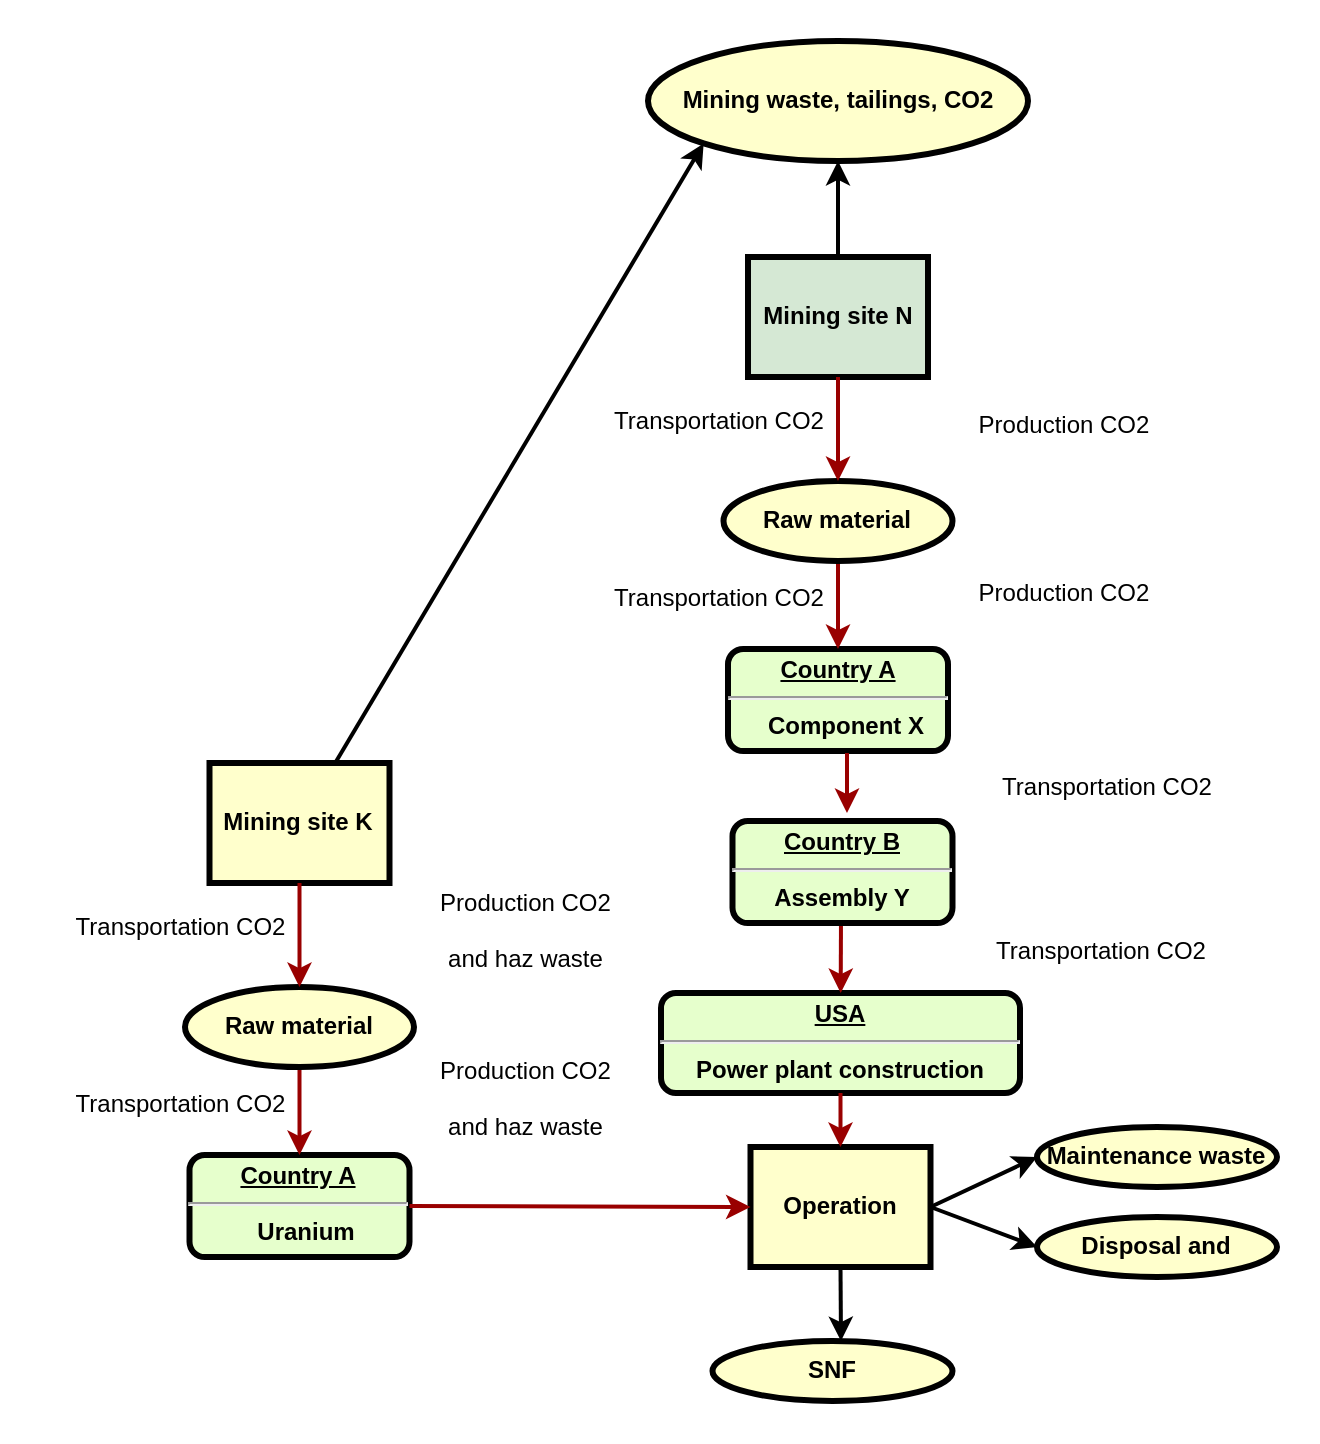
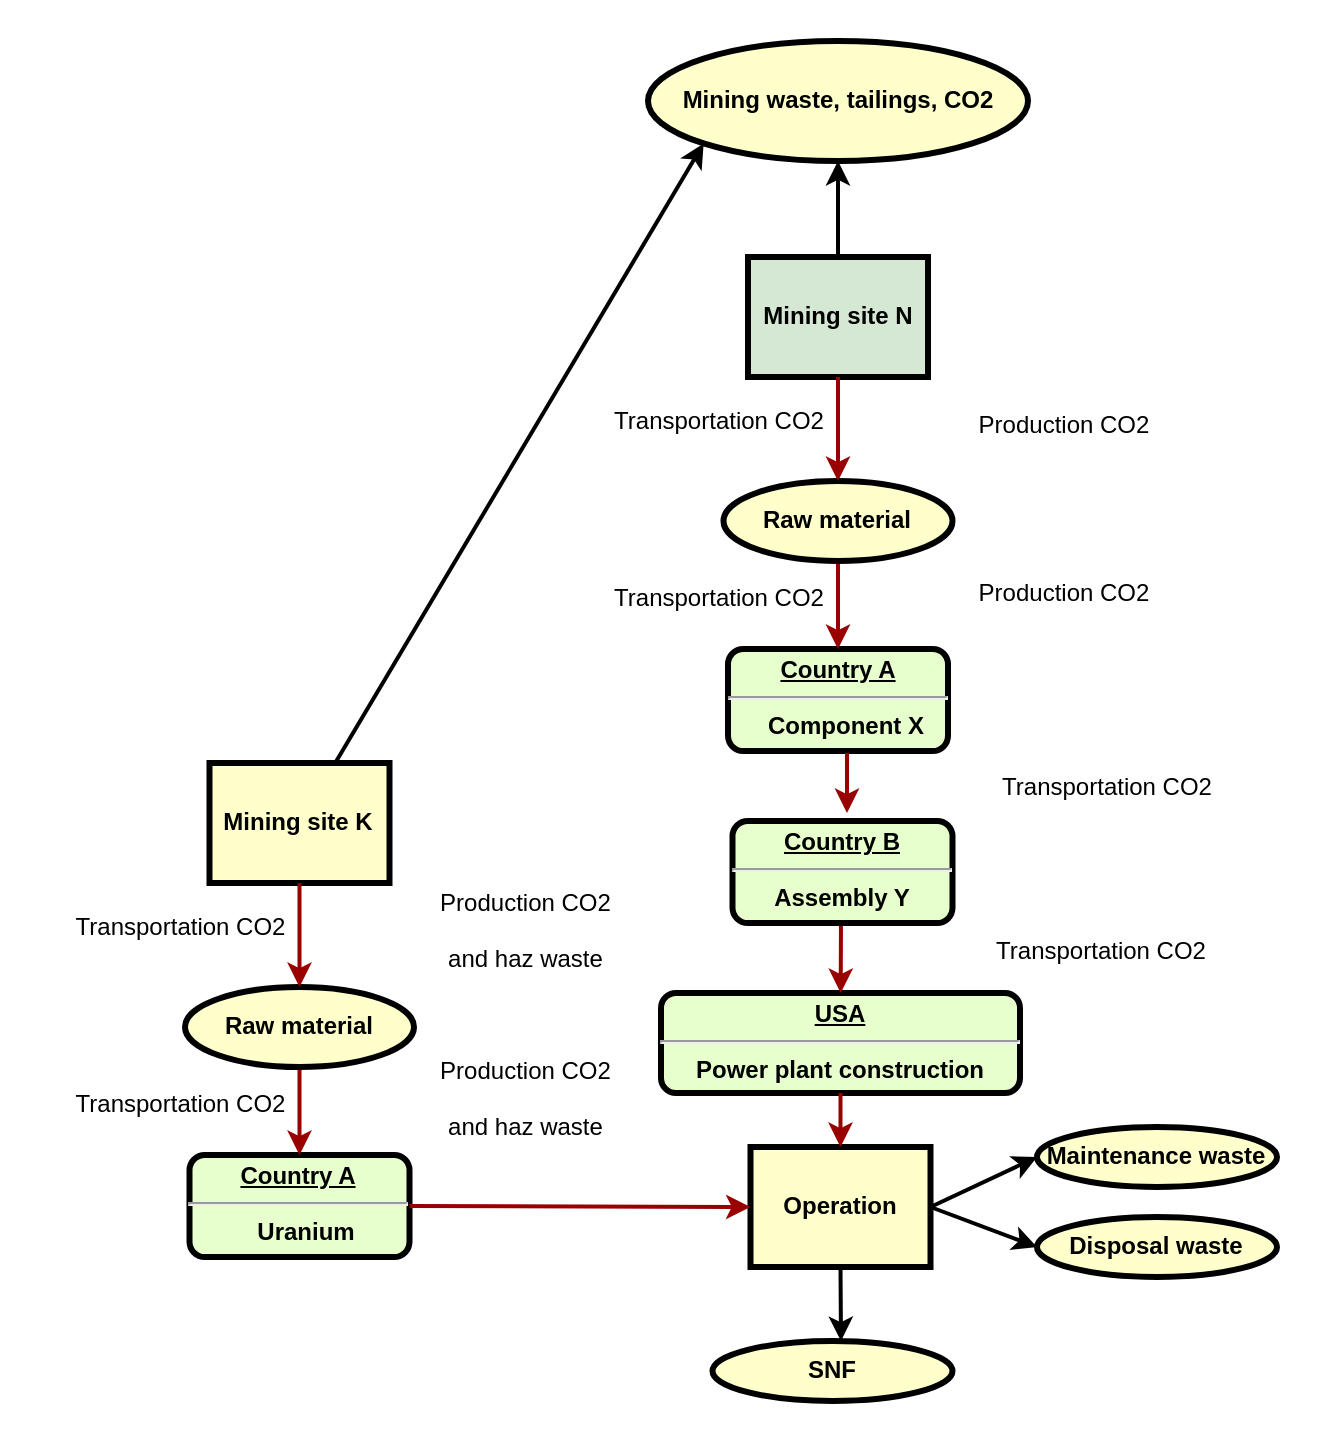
(1157, 1247) -> (1157, 1247)
